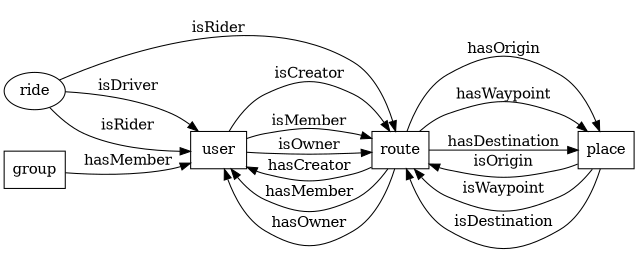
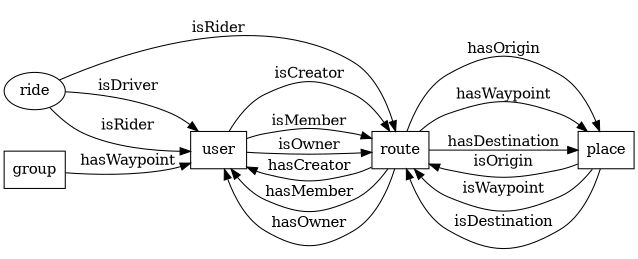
(128, 161) -> (128, 161)
